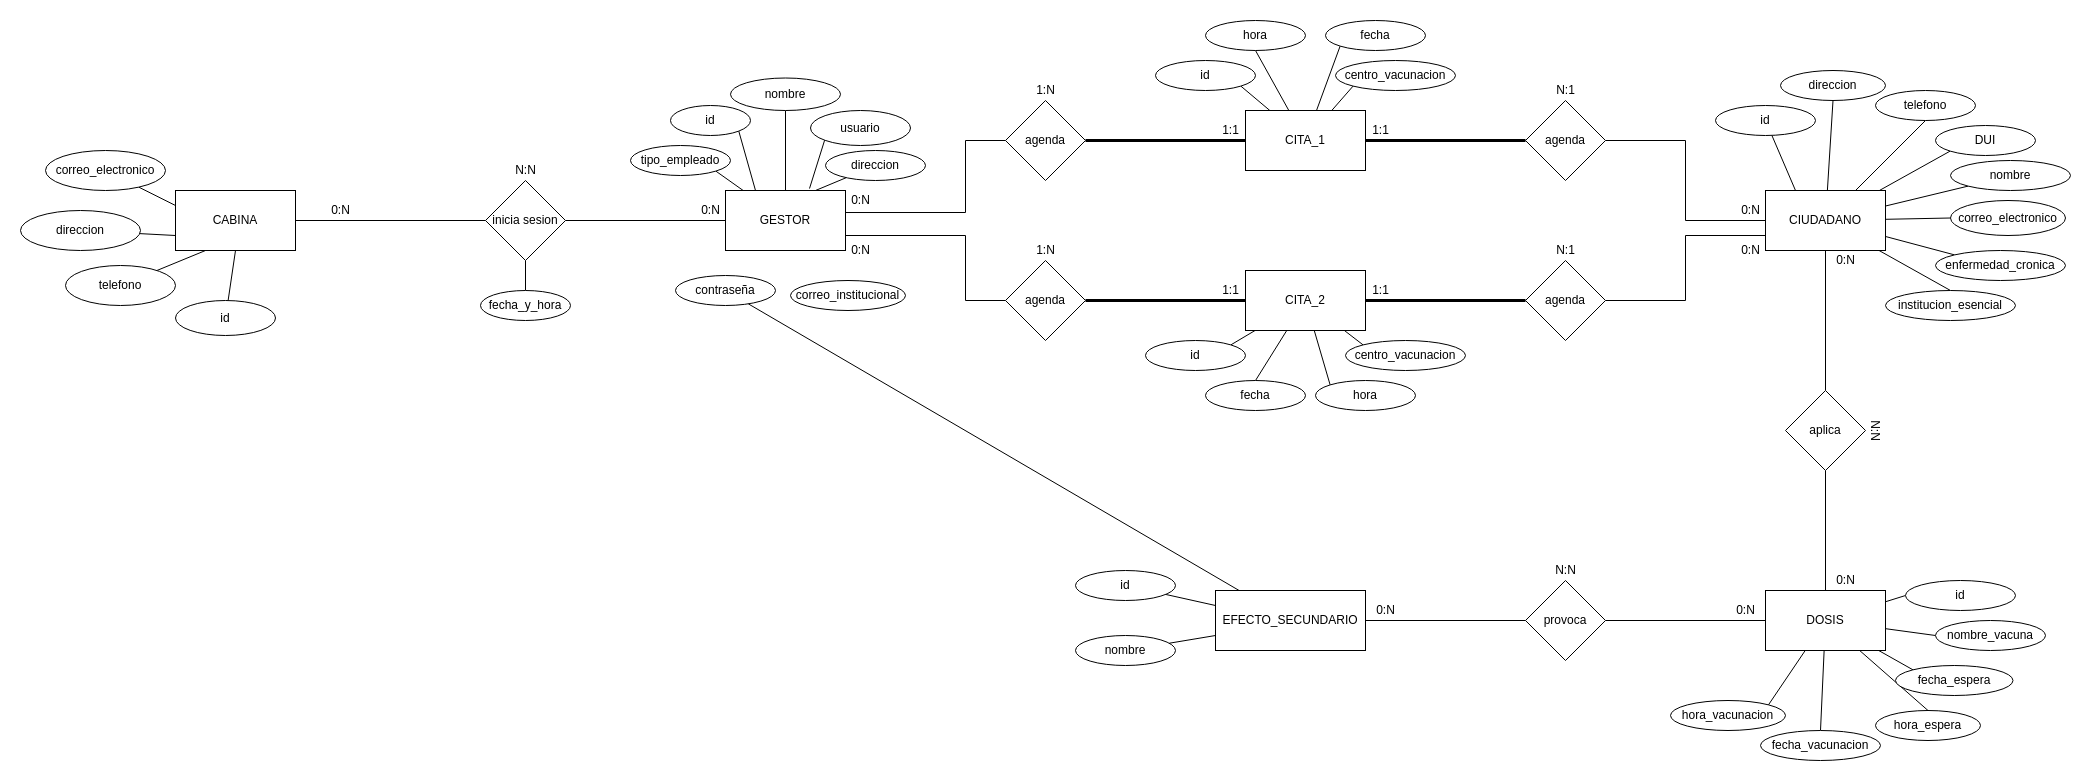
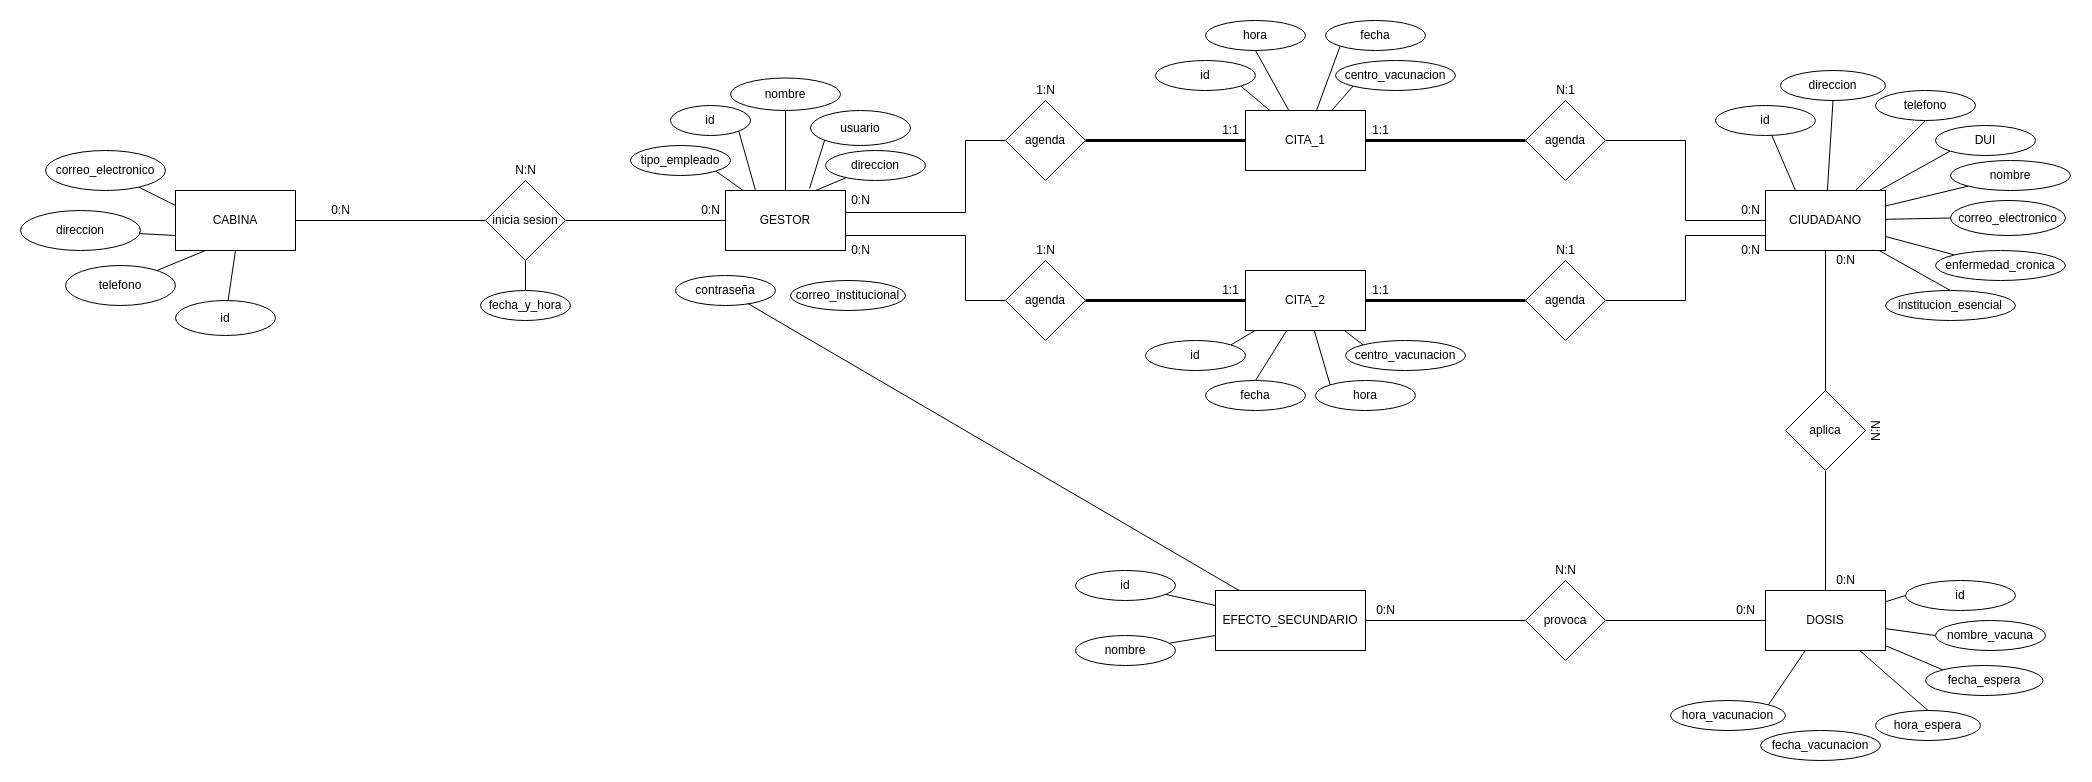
(1954, 681) -> (1984, 681)
(1822, 691) -> none
